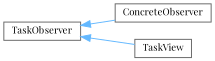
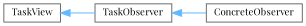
(113, 41) -> (83, 13)
